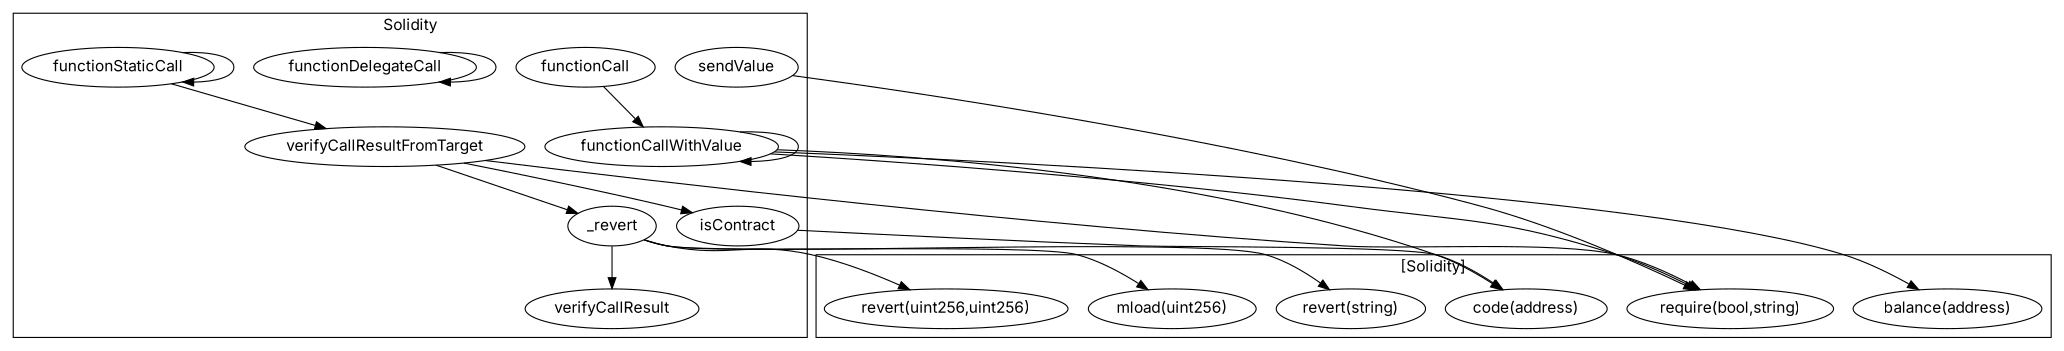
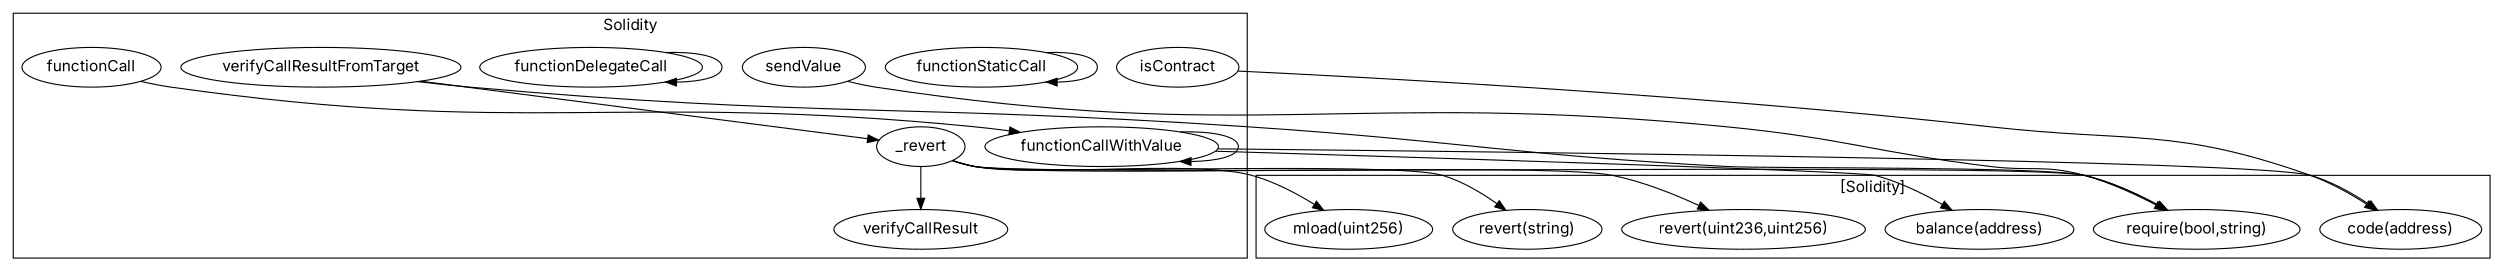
(243, 105) -> none
(573, 186) -> none
(1234, 193) -> (1558, 170)
(946, 309) -> (1743, 229)
